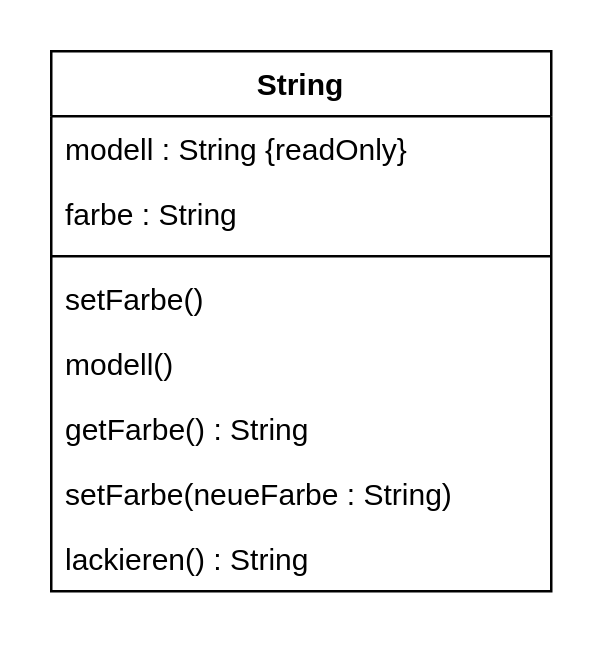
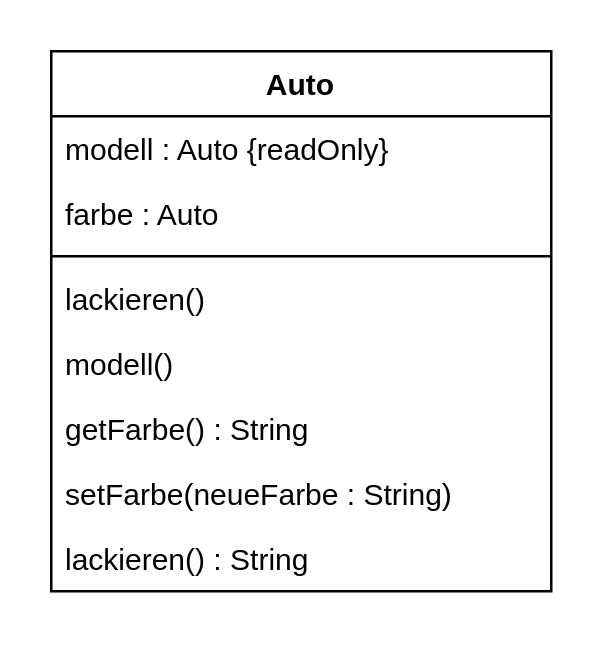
(300, 85) -> (300, 85)
(252, 150) -> (239, 150)
(167, 215) -> (154, 215)
(149, 300) -> (150, 300)
